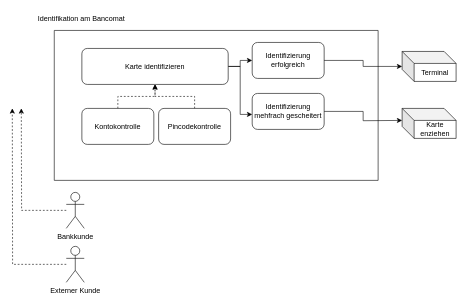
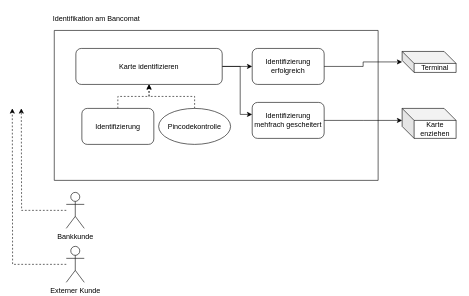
(81, 18) -> (96, 18)
(288, 60) -> (288, 66)
(155, 66) -> (149, 66)
(429, 66) -> (429, 62)
(288, 111) -> (288, 120)
(118, 126) -> (118, 126)
(195, 126) -> (195, 126)
